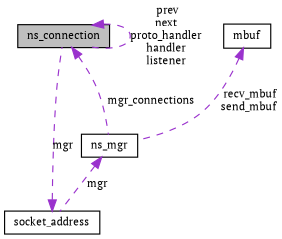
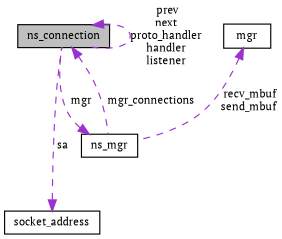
(247, 36) -> (247, 36)
(62, 146) -> (62, 146)
(77, 189) -> (63, 101)
